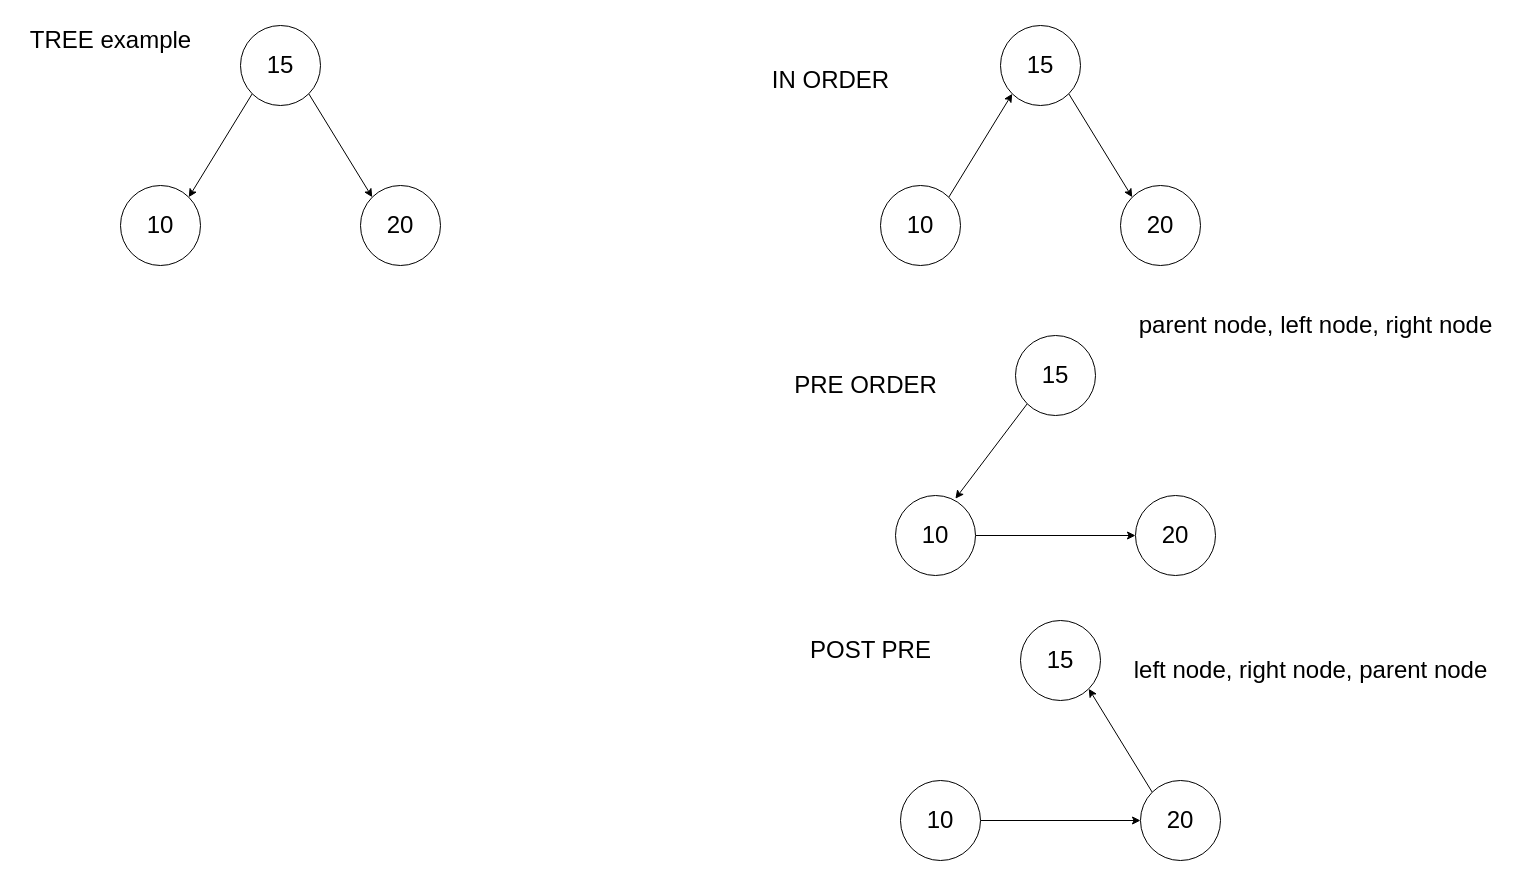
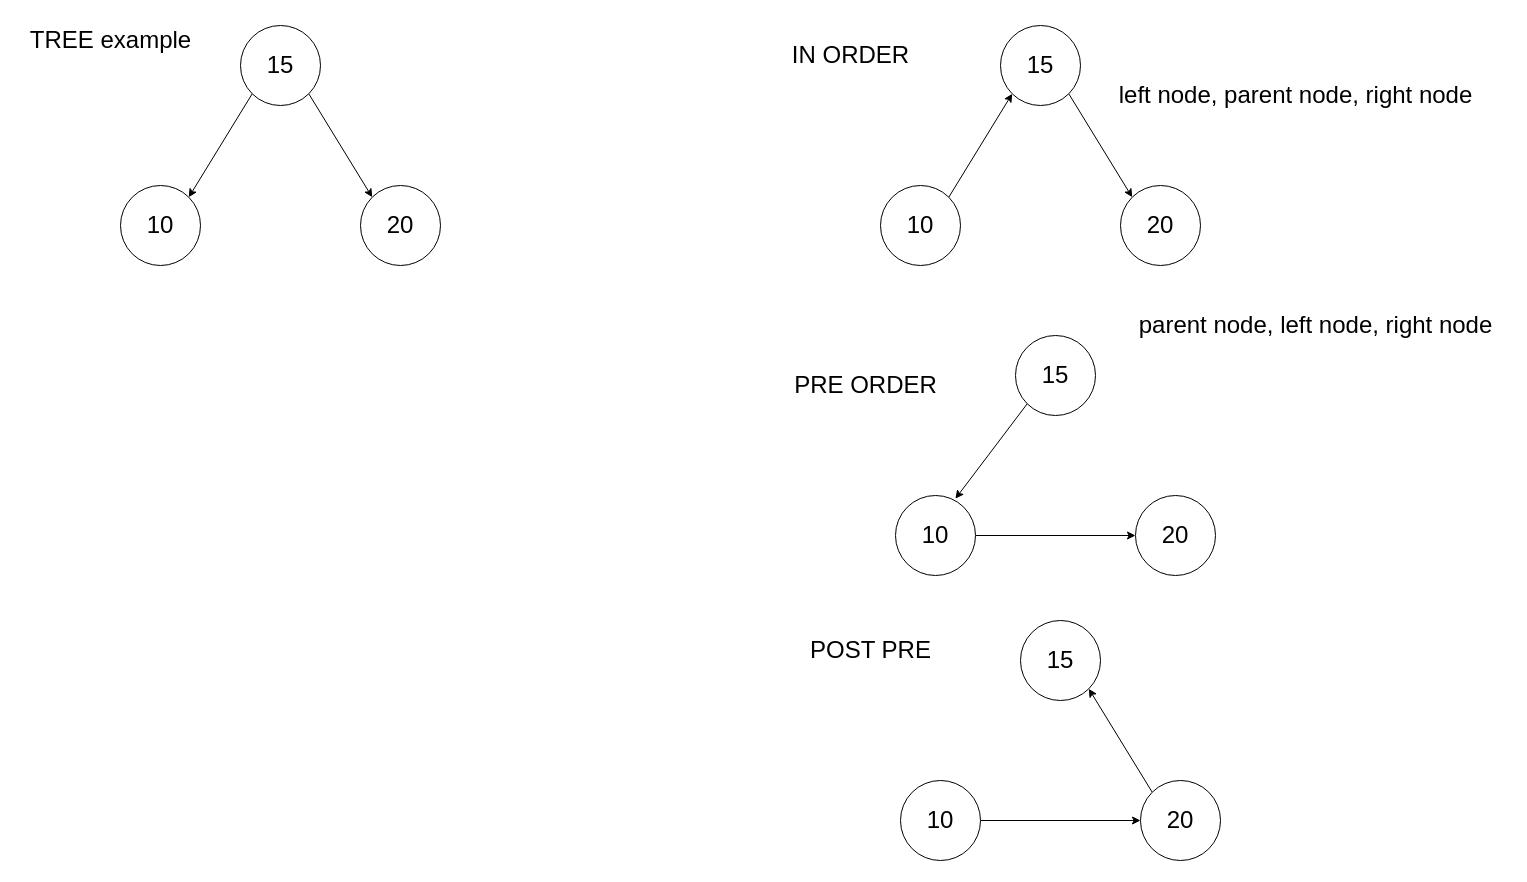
(831, 81) -> (851, 56)
none -> (1296, 96)
(1311, 671) -> none
